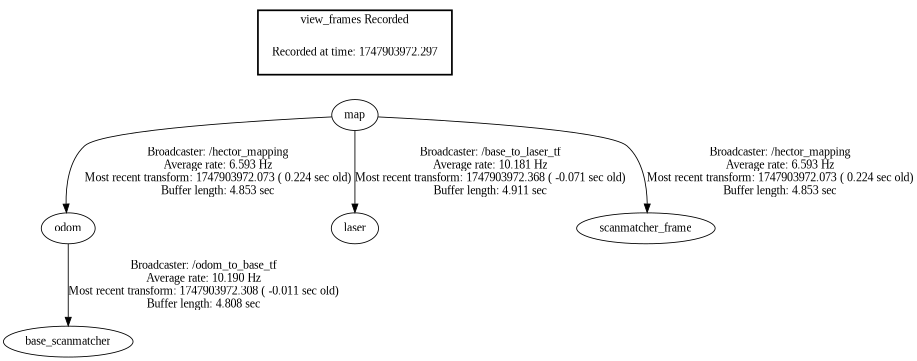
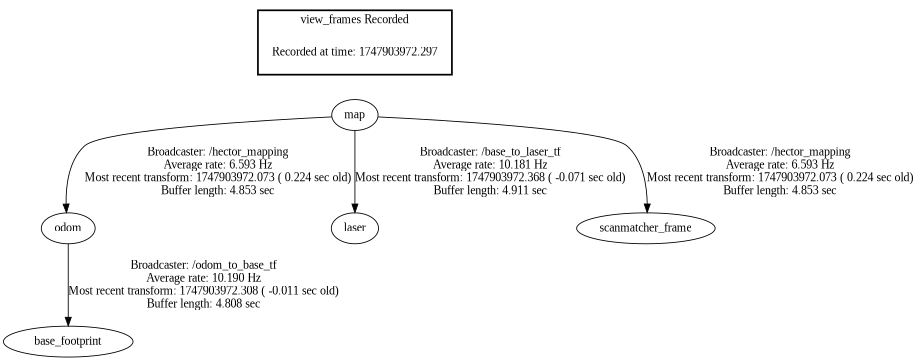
(68, 342) -> (68, 342)
